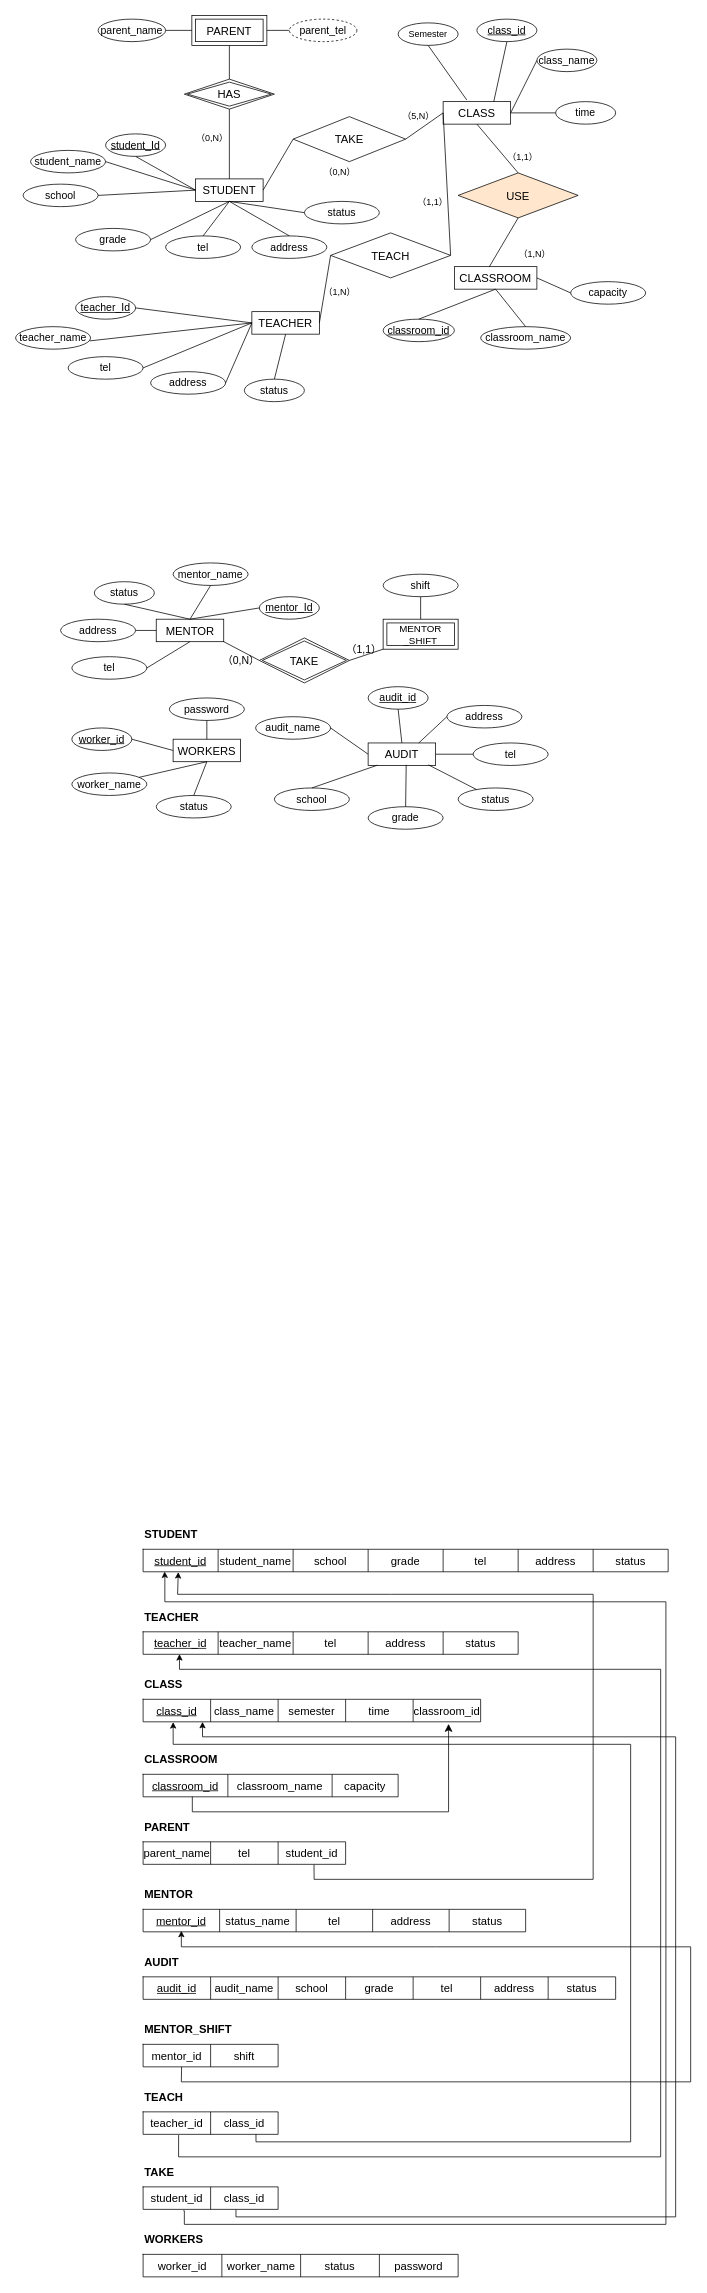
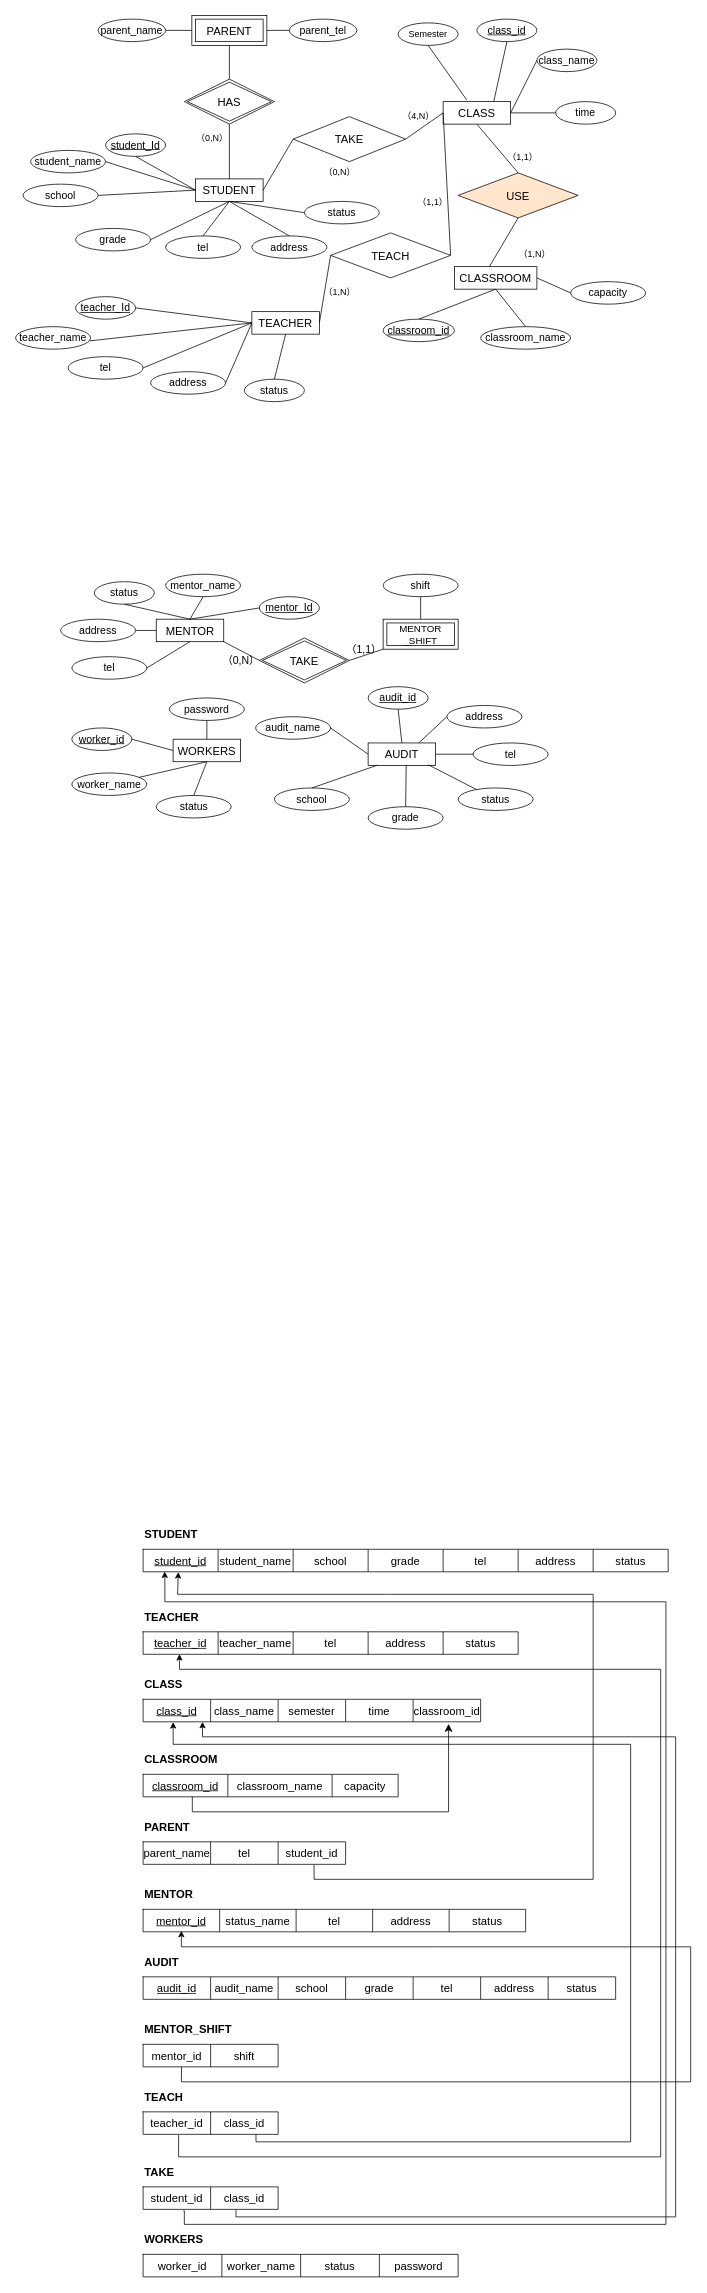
(323, 30) -> (323, 30)
(229, 94) -> (229, 102)
(417, 121) -> (417, 121)
(210, 574) -> (203, 585)
